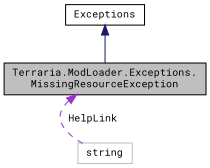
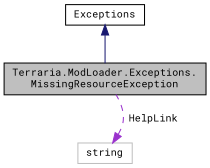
(62, 125) -> (123, 114)
